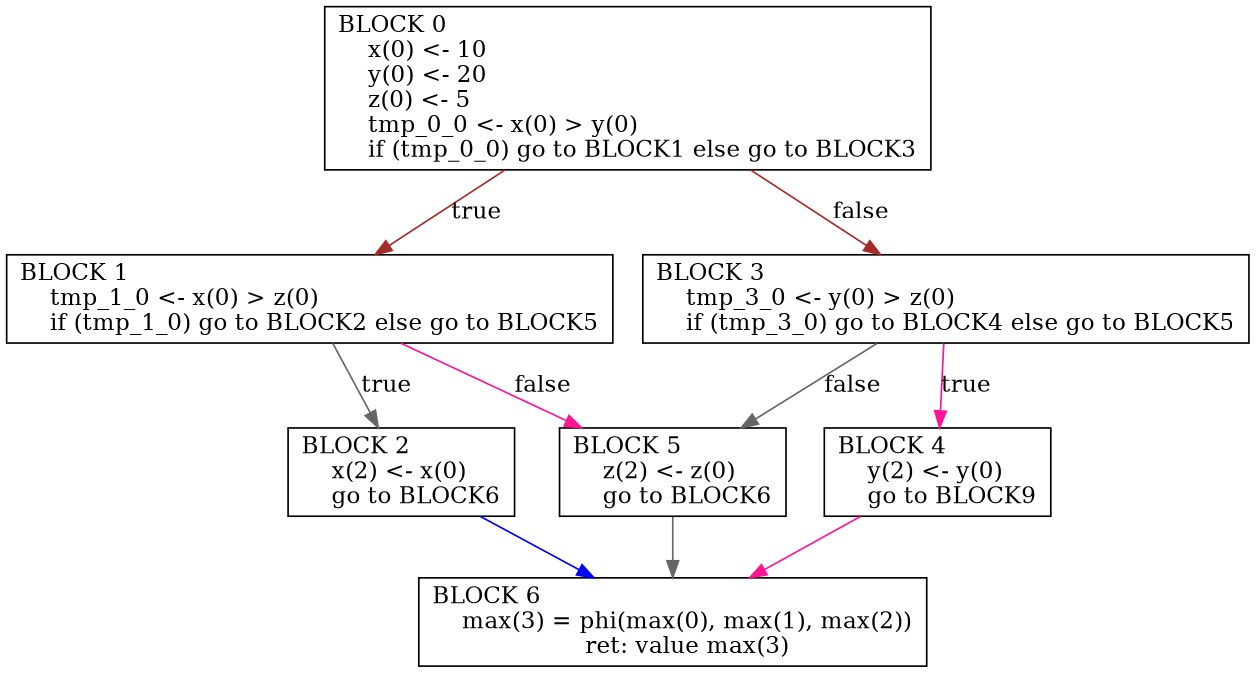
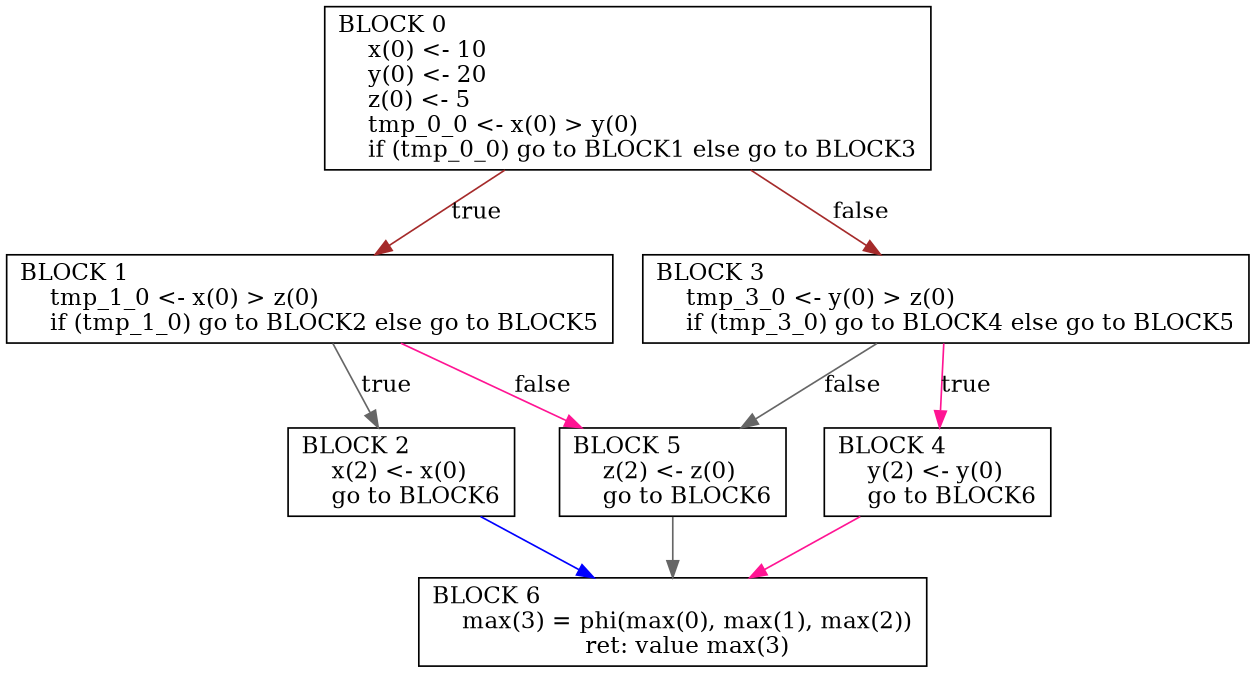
(938, 472) -> (938, 472)
